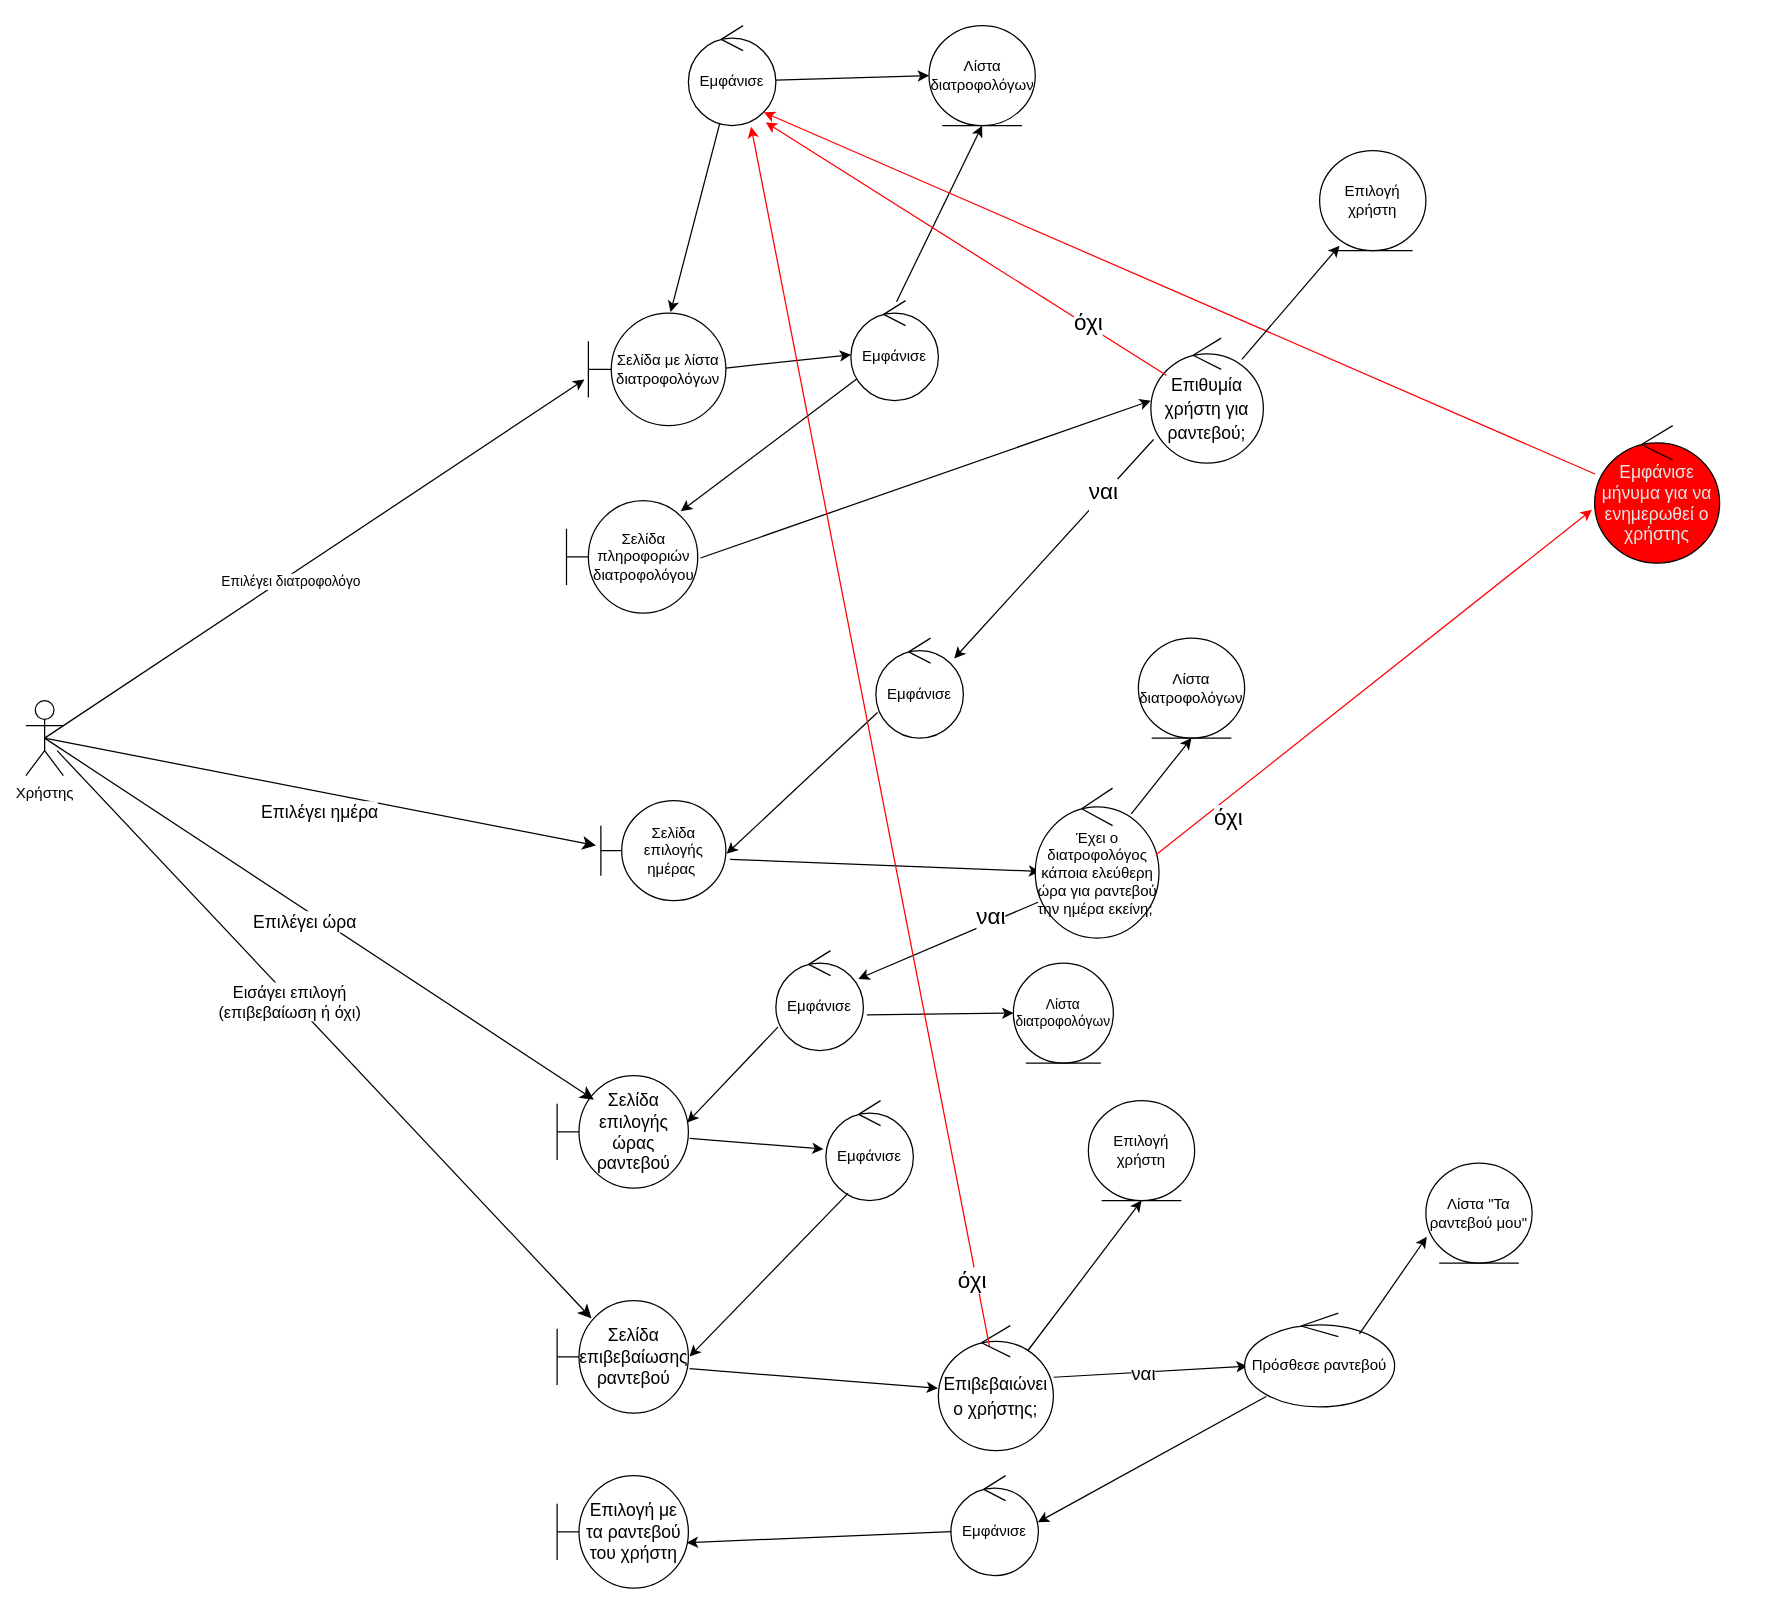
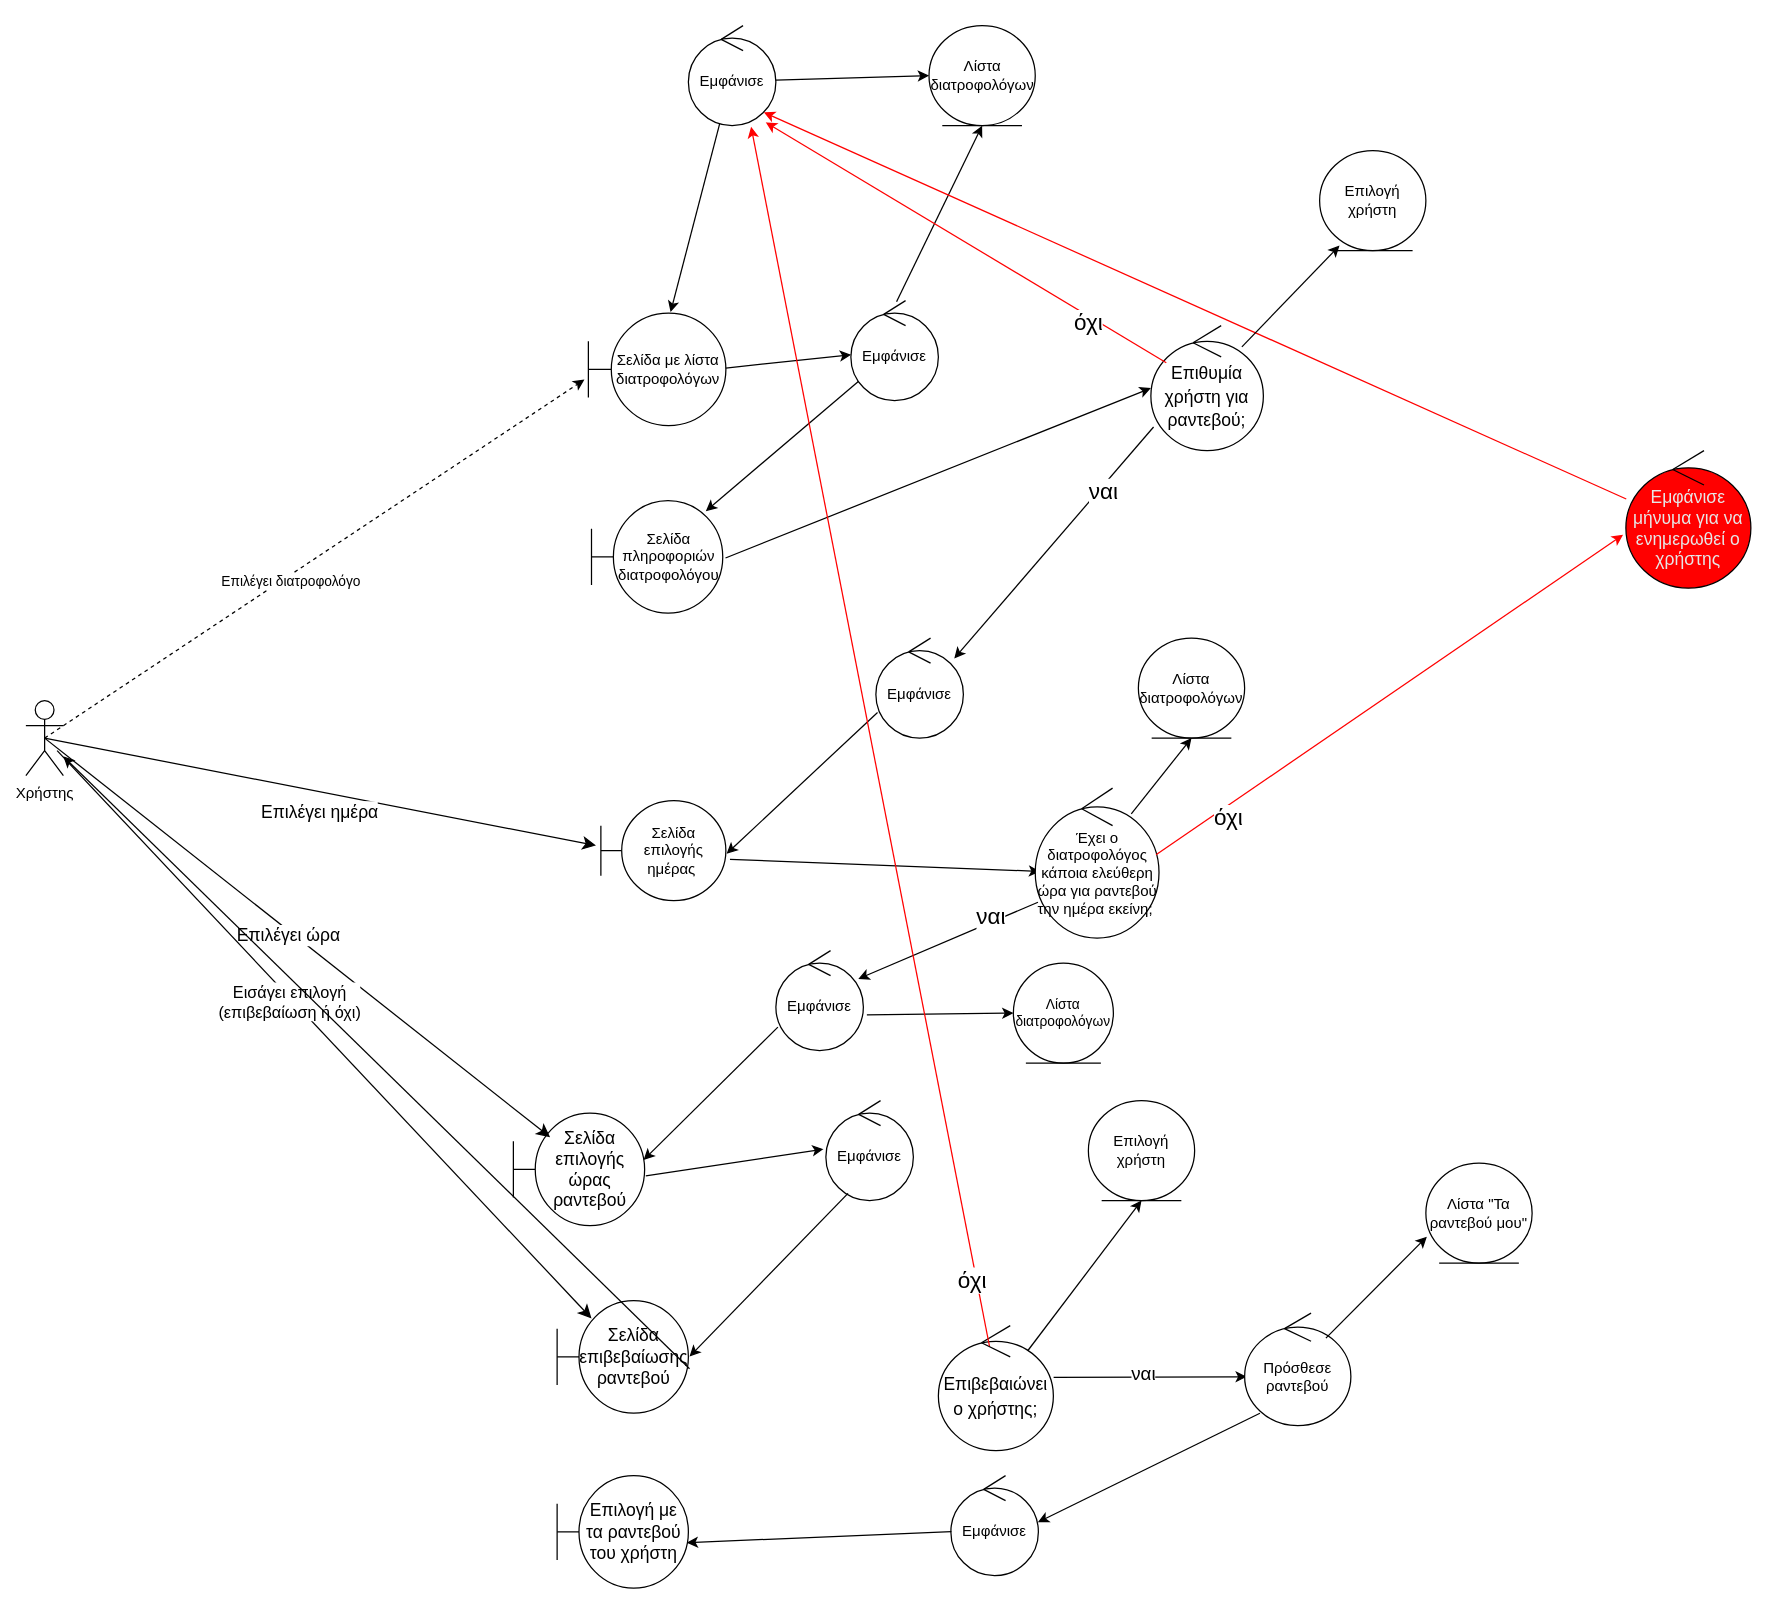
(1207, 401) -> (1207, 388)
(433, 480) -> (433, 480)
(1657, 494) -> (1688, 519)
(632, 557) -> (657, 557)
(623, 1132) -> (579, 1169)
(1319, 1360) -> (1298, 1369)
(809, 1378) -> (382, 1069)
